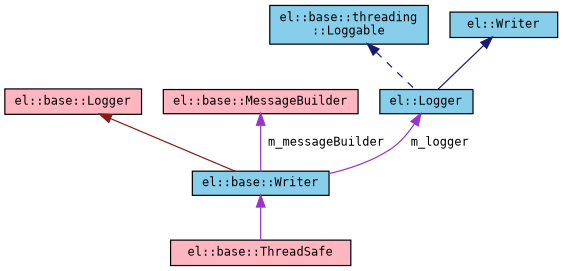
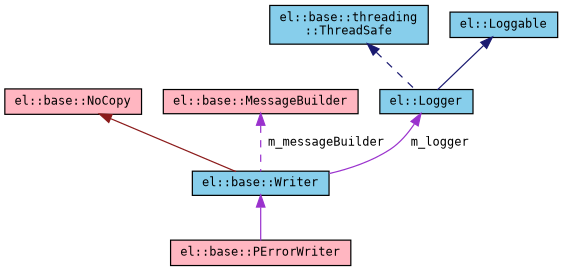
(349, 25) -> (349, 25)
(504, 25) -> (504, 25)
(73, 102) -> (73, 102)
(261, 149) -> (261, 149)
(261, 253) -> (261, 253)
